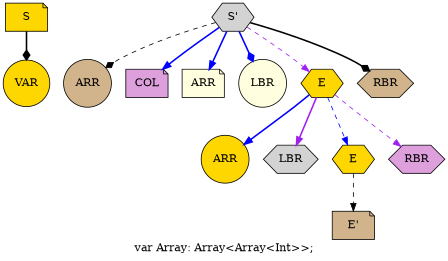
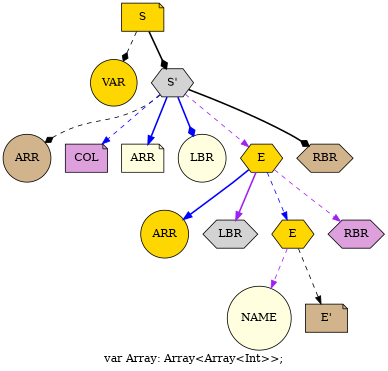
(27, 41) -> (132, 42)
(194, 45) -> (134, 117)
none -> (156, 46)
none -> (259, 318)
